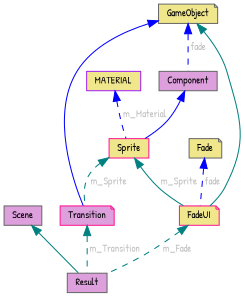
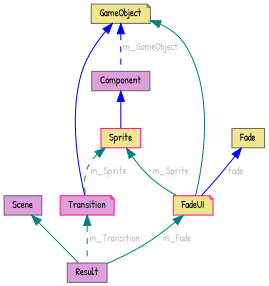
(197, 47) -> (150, 47)
(114, 81) -> none
(205, 148) -> (248, 138)
(202, 187) -> (219, 176)
(145, 255) -> (143, 245)
